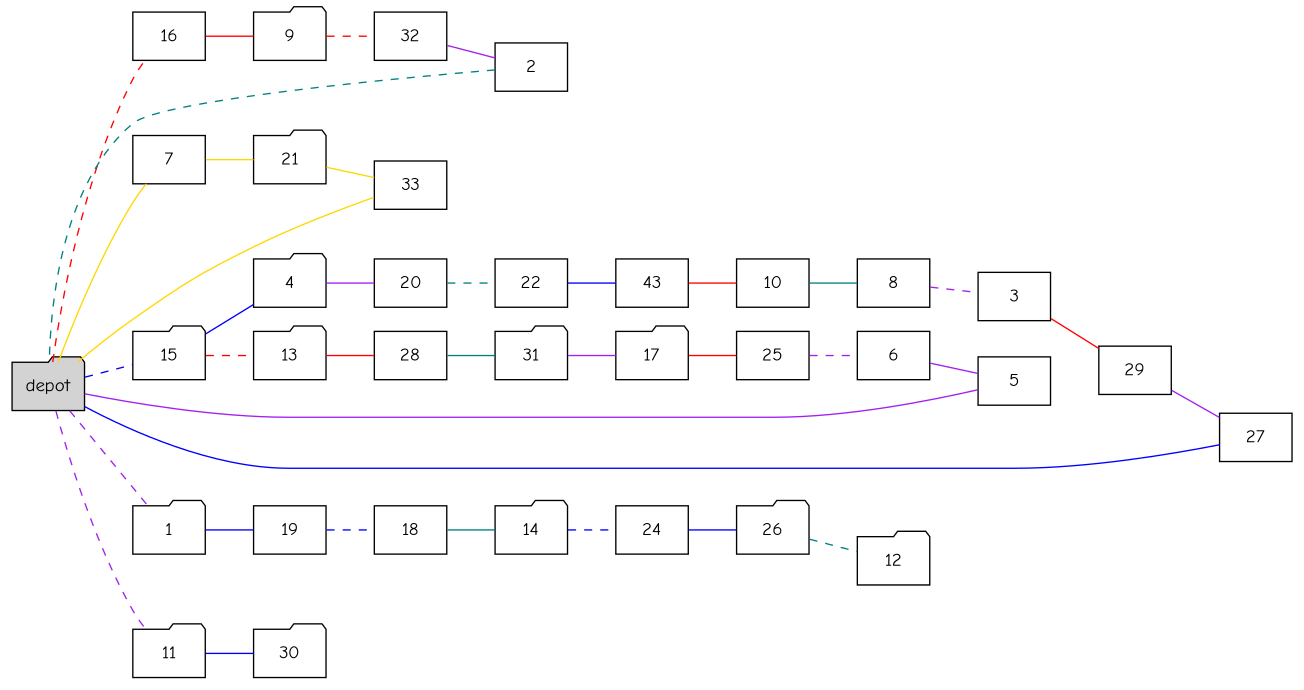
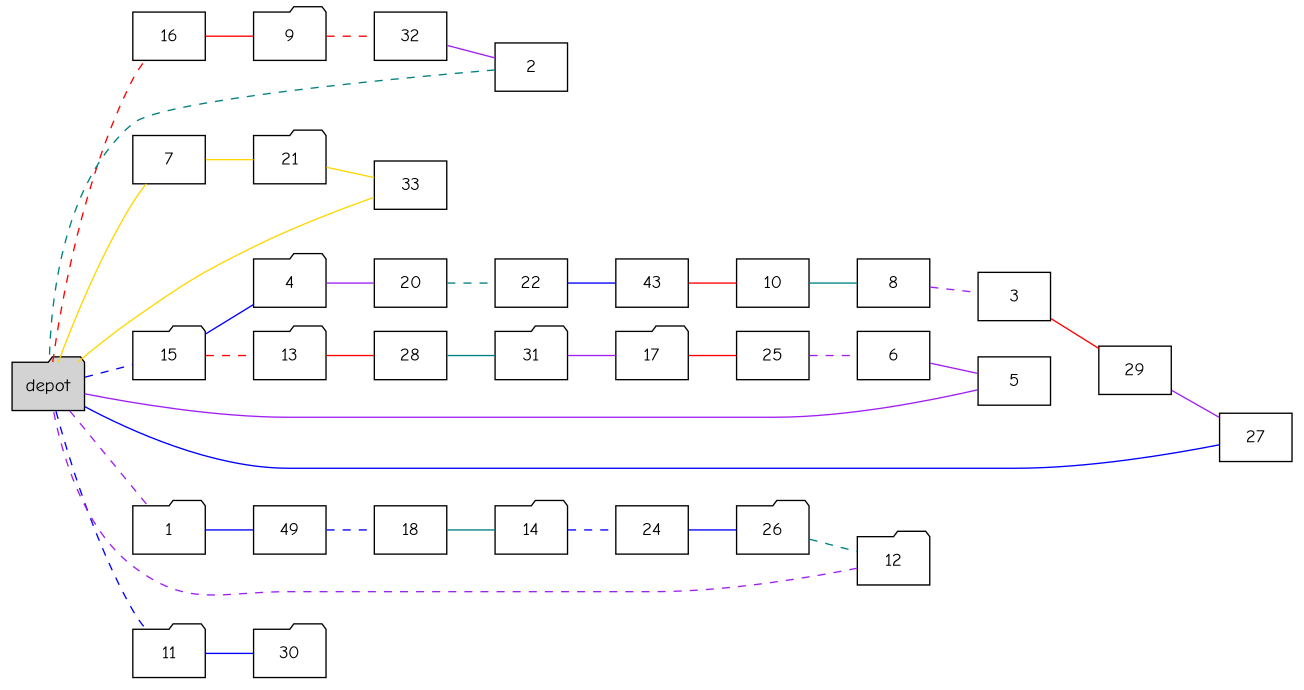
(93, 524) -> (104, 551)
(290, 530) -> (290, 530)
none -> (403, 592)
